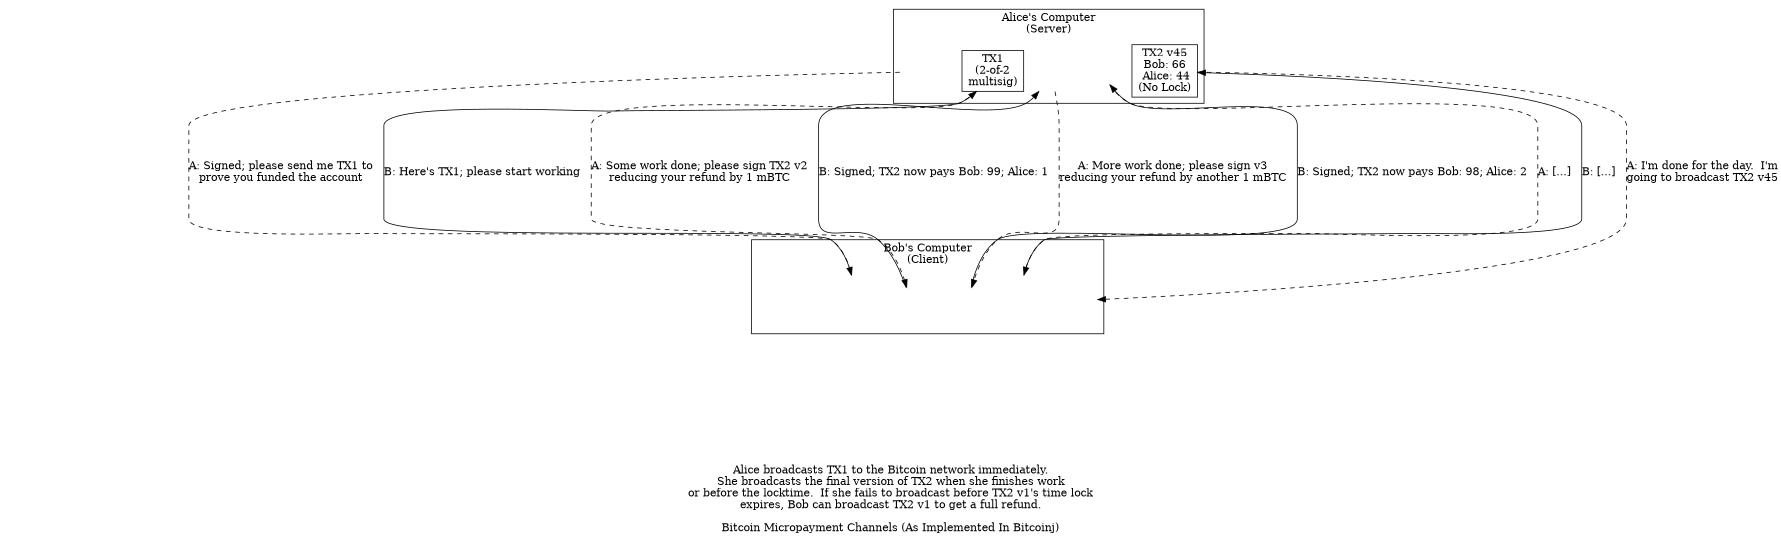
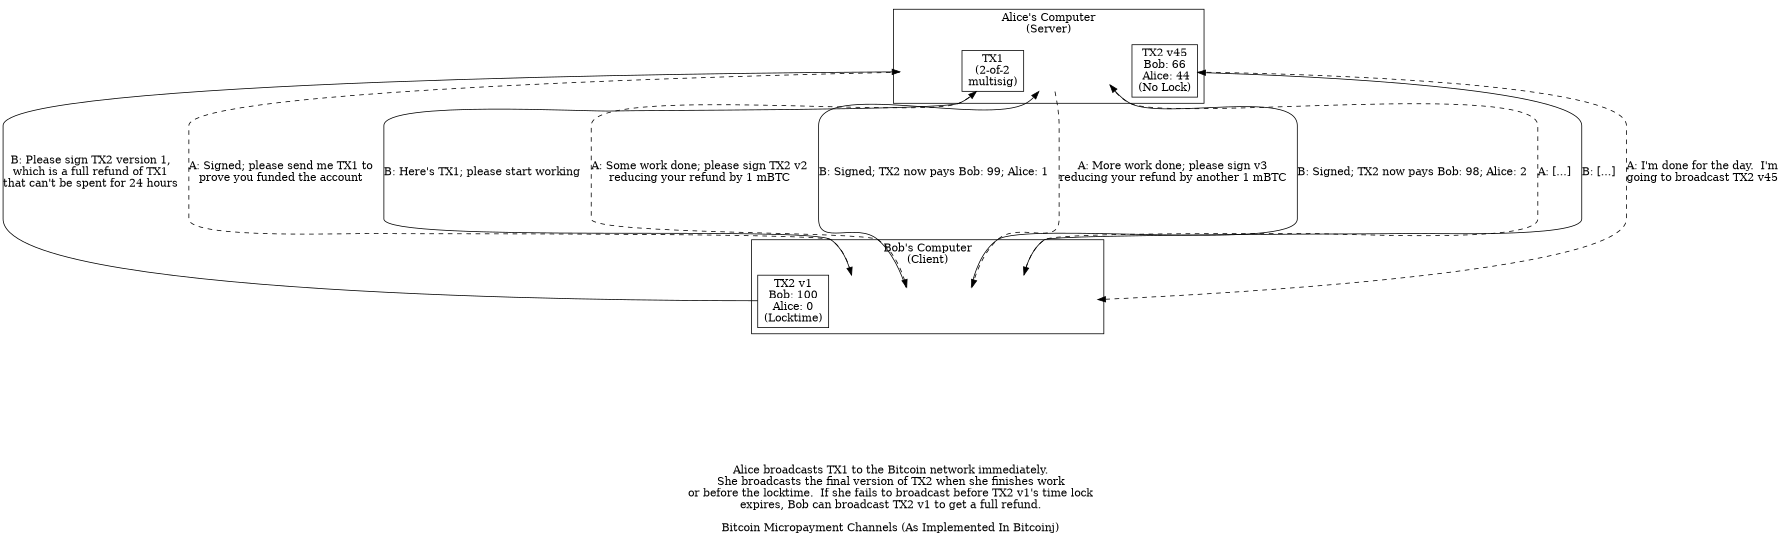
none -> (793, 301)
